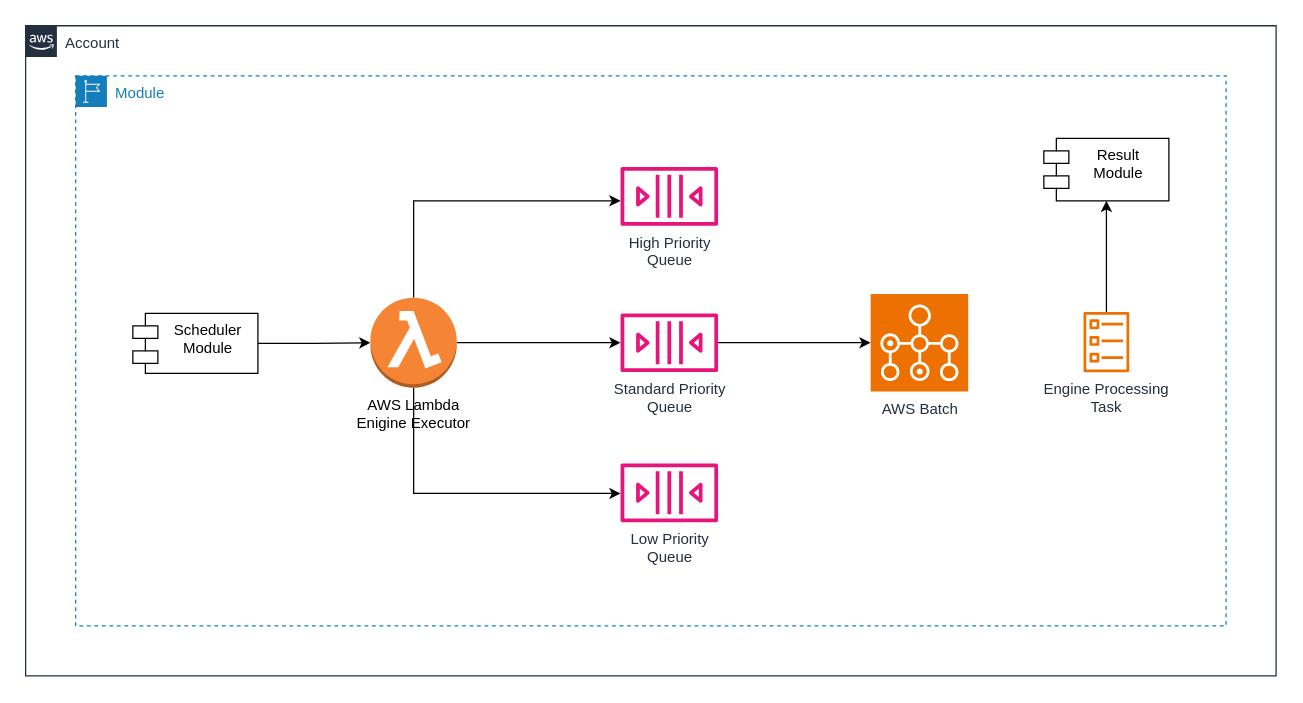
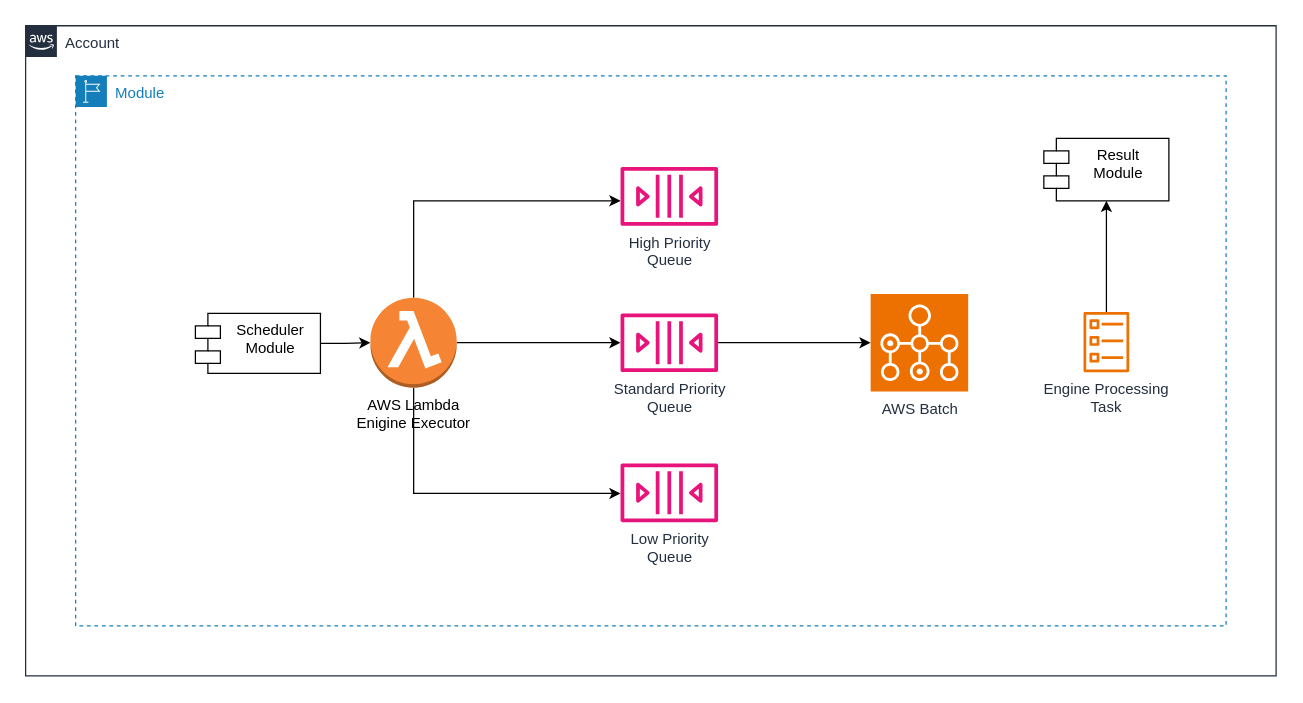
(195, 343) -> (258, 343)
